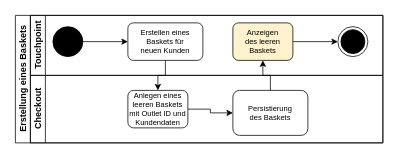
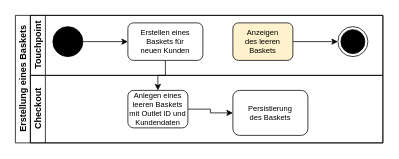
(270, 82) -> none
